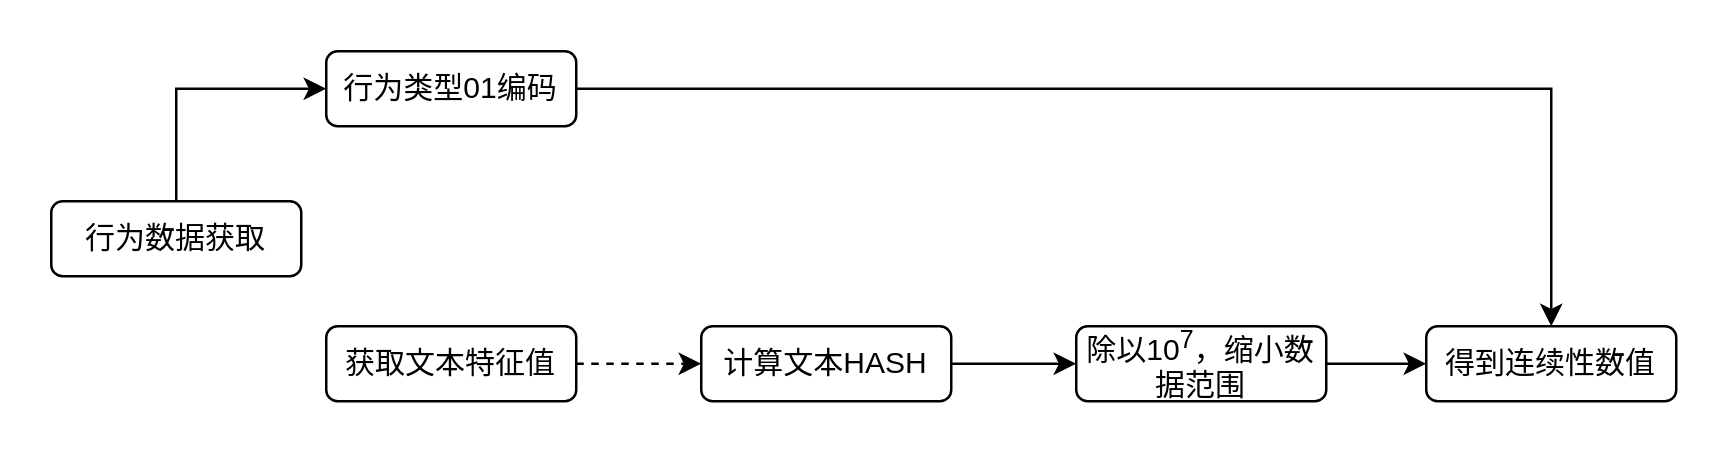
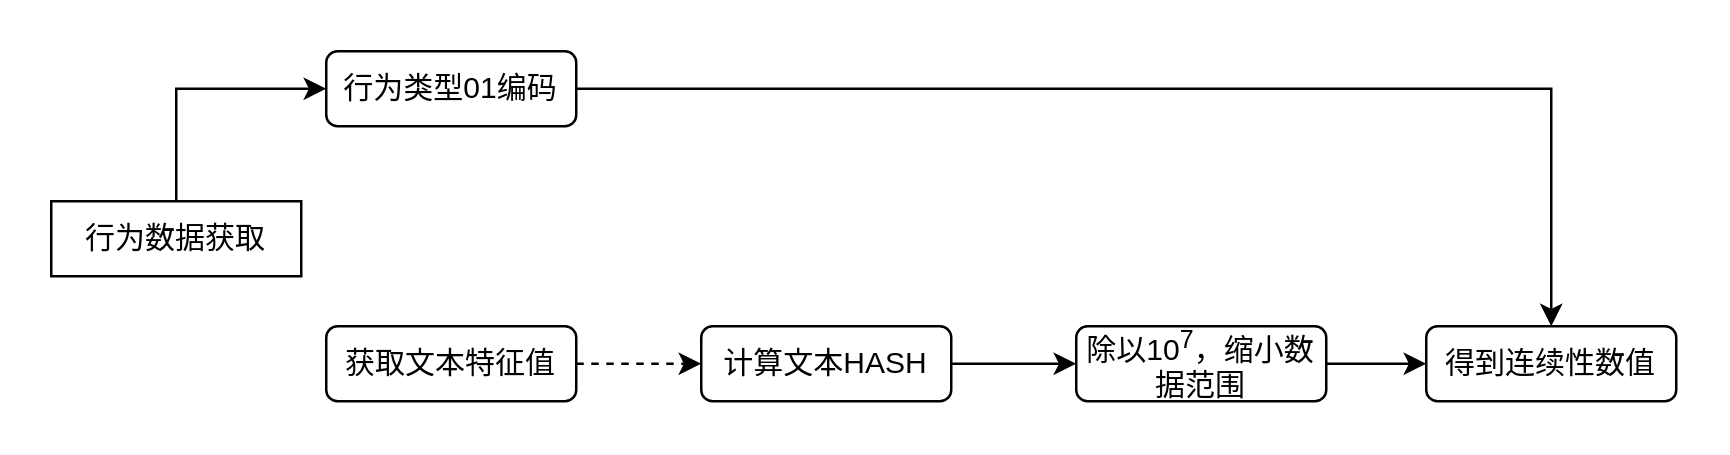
(176, 239) -> (176, 239)
